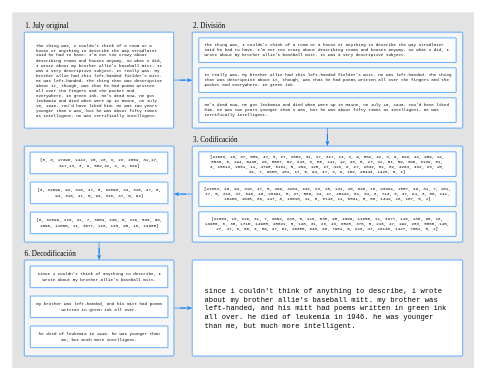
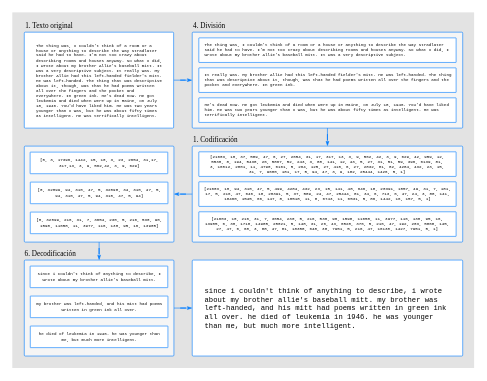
(51, 26) -> (54, 26)
(211, 26) -> (211, 26)
(219, 140) -> (219, 140)
